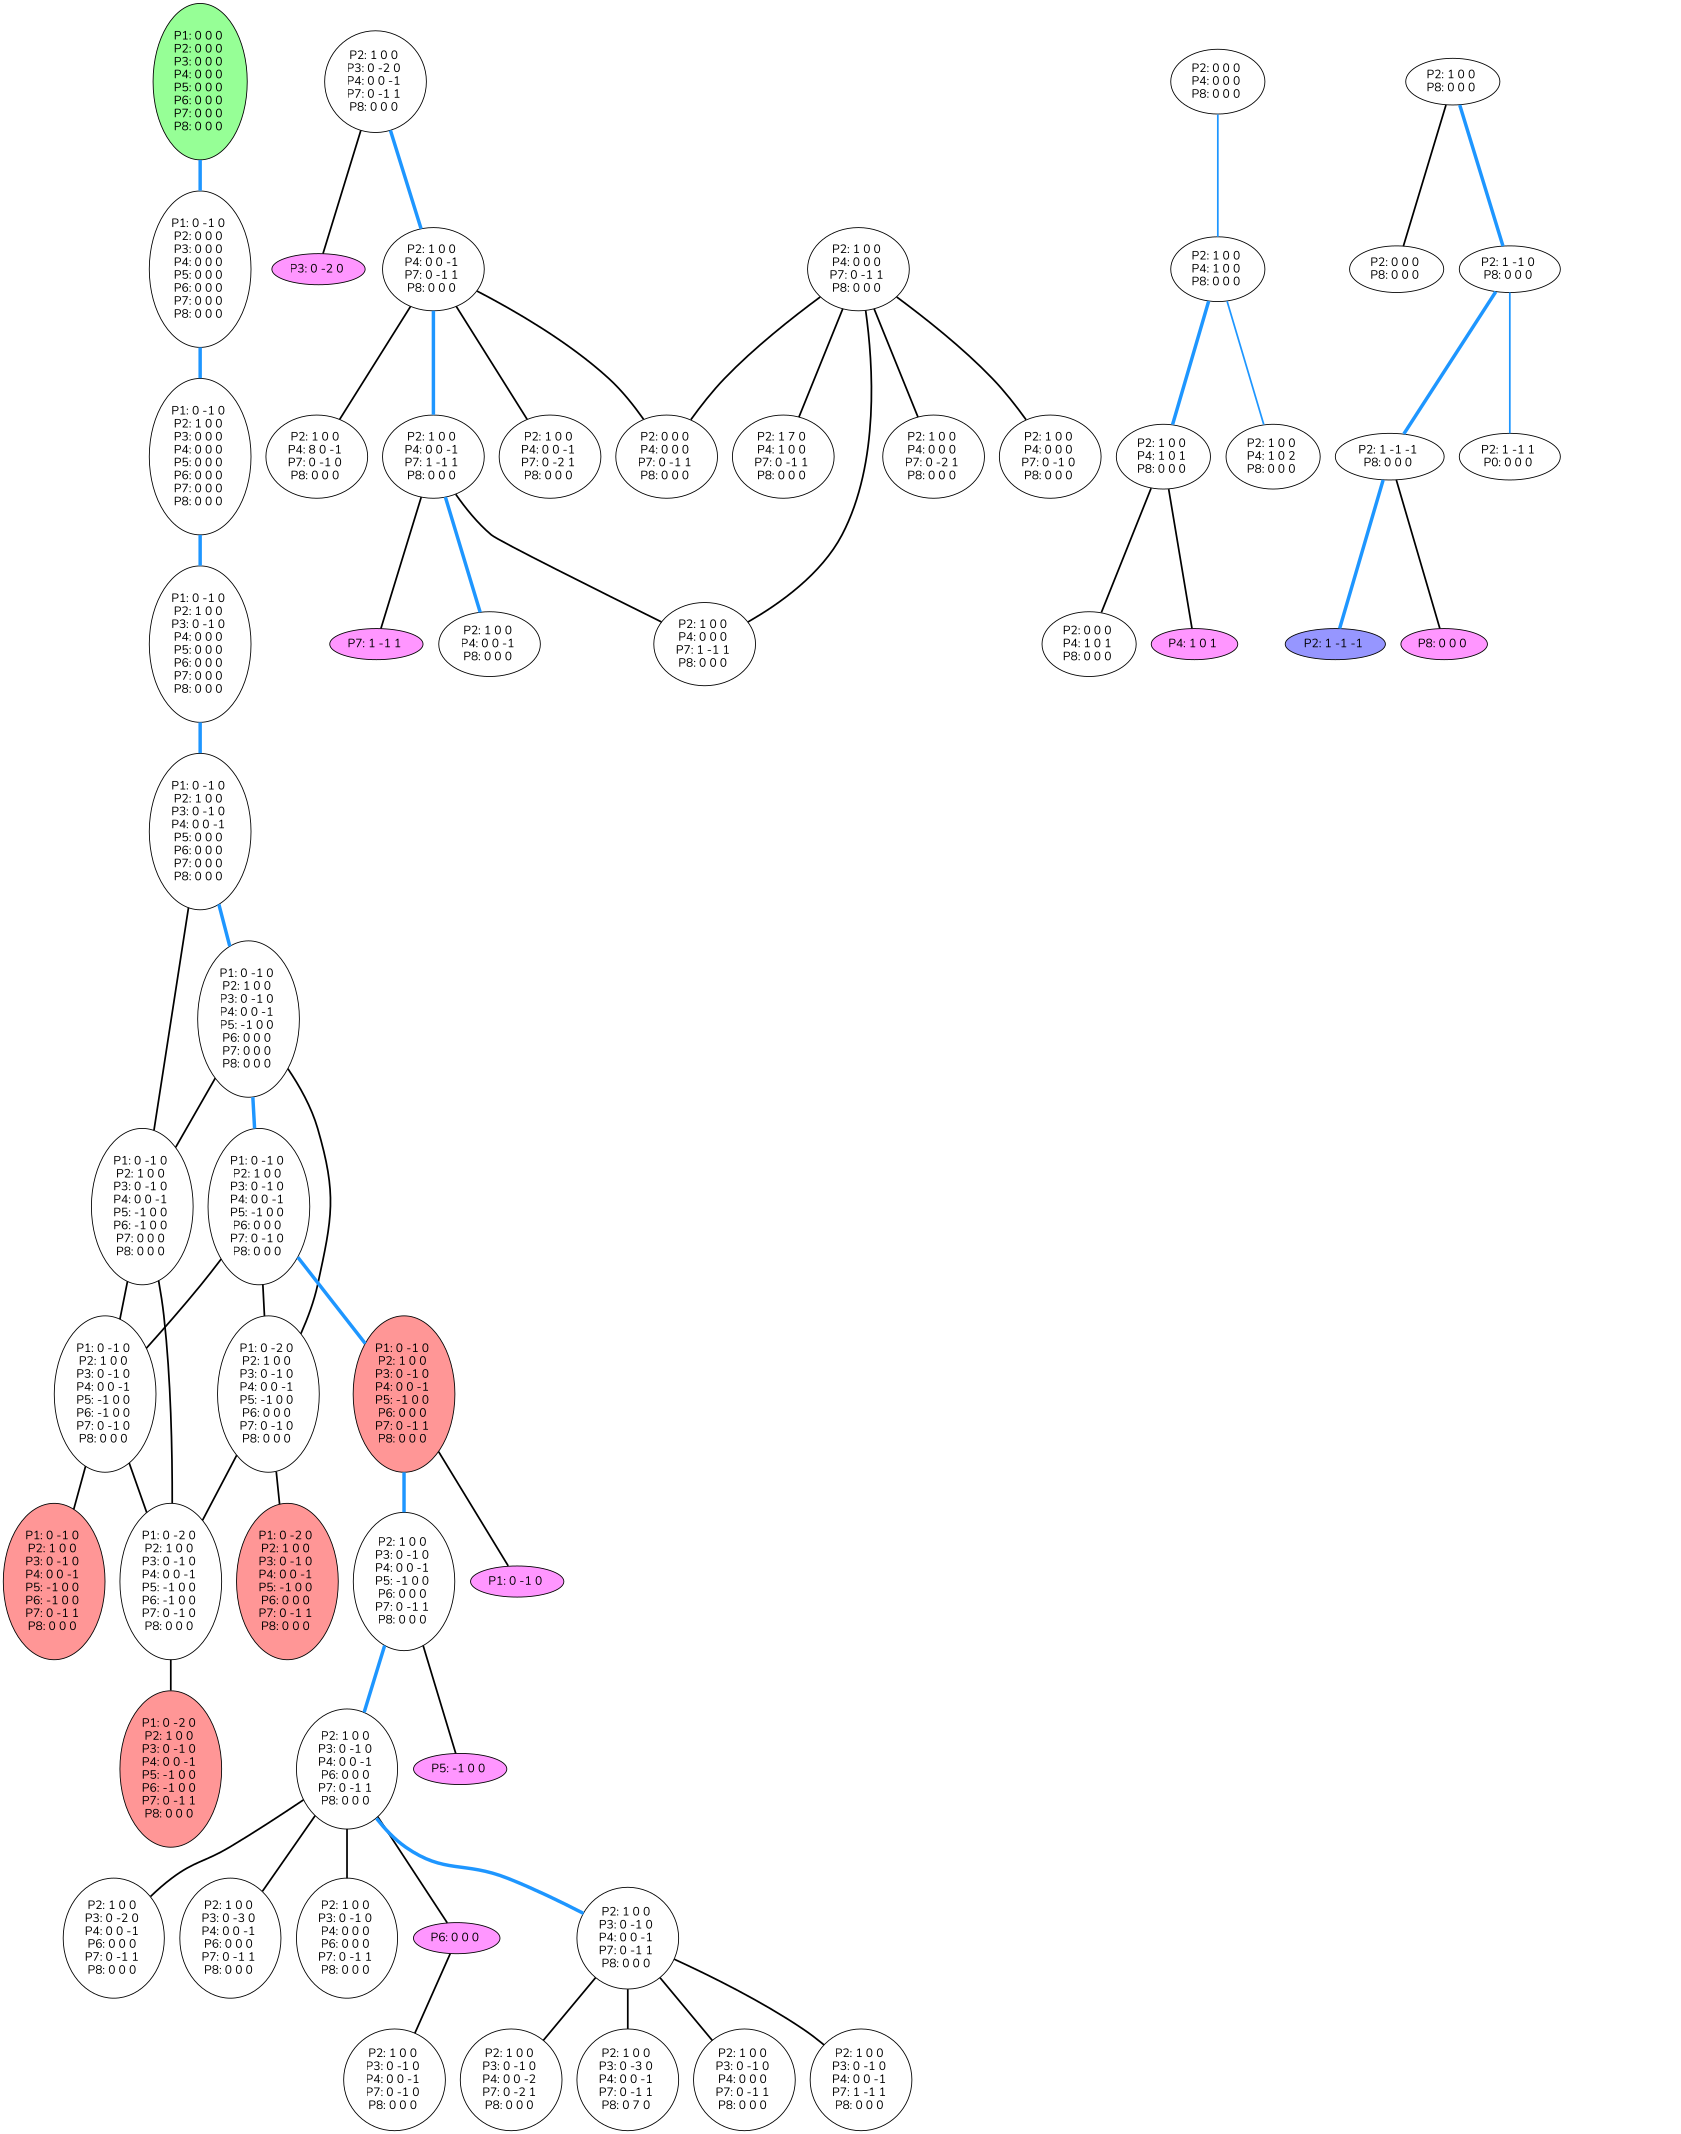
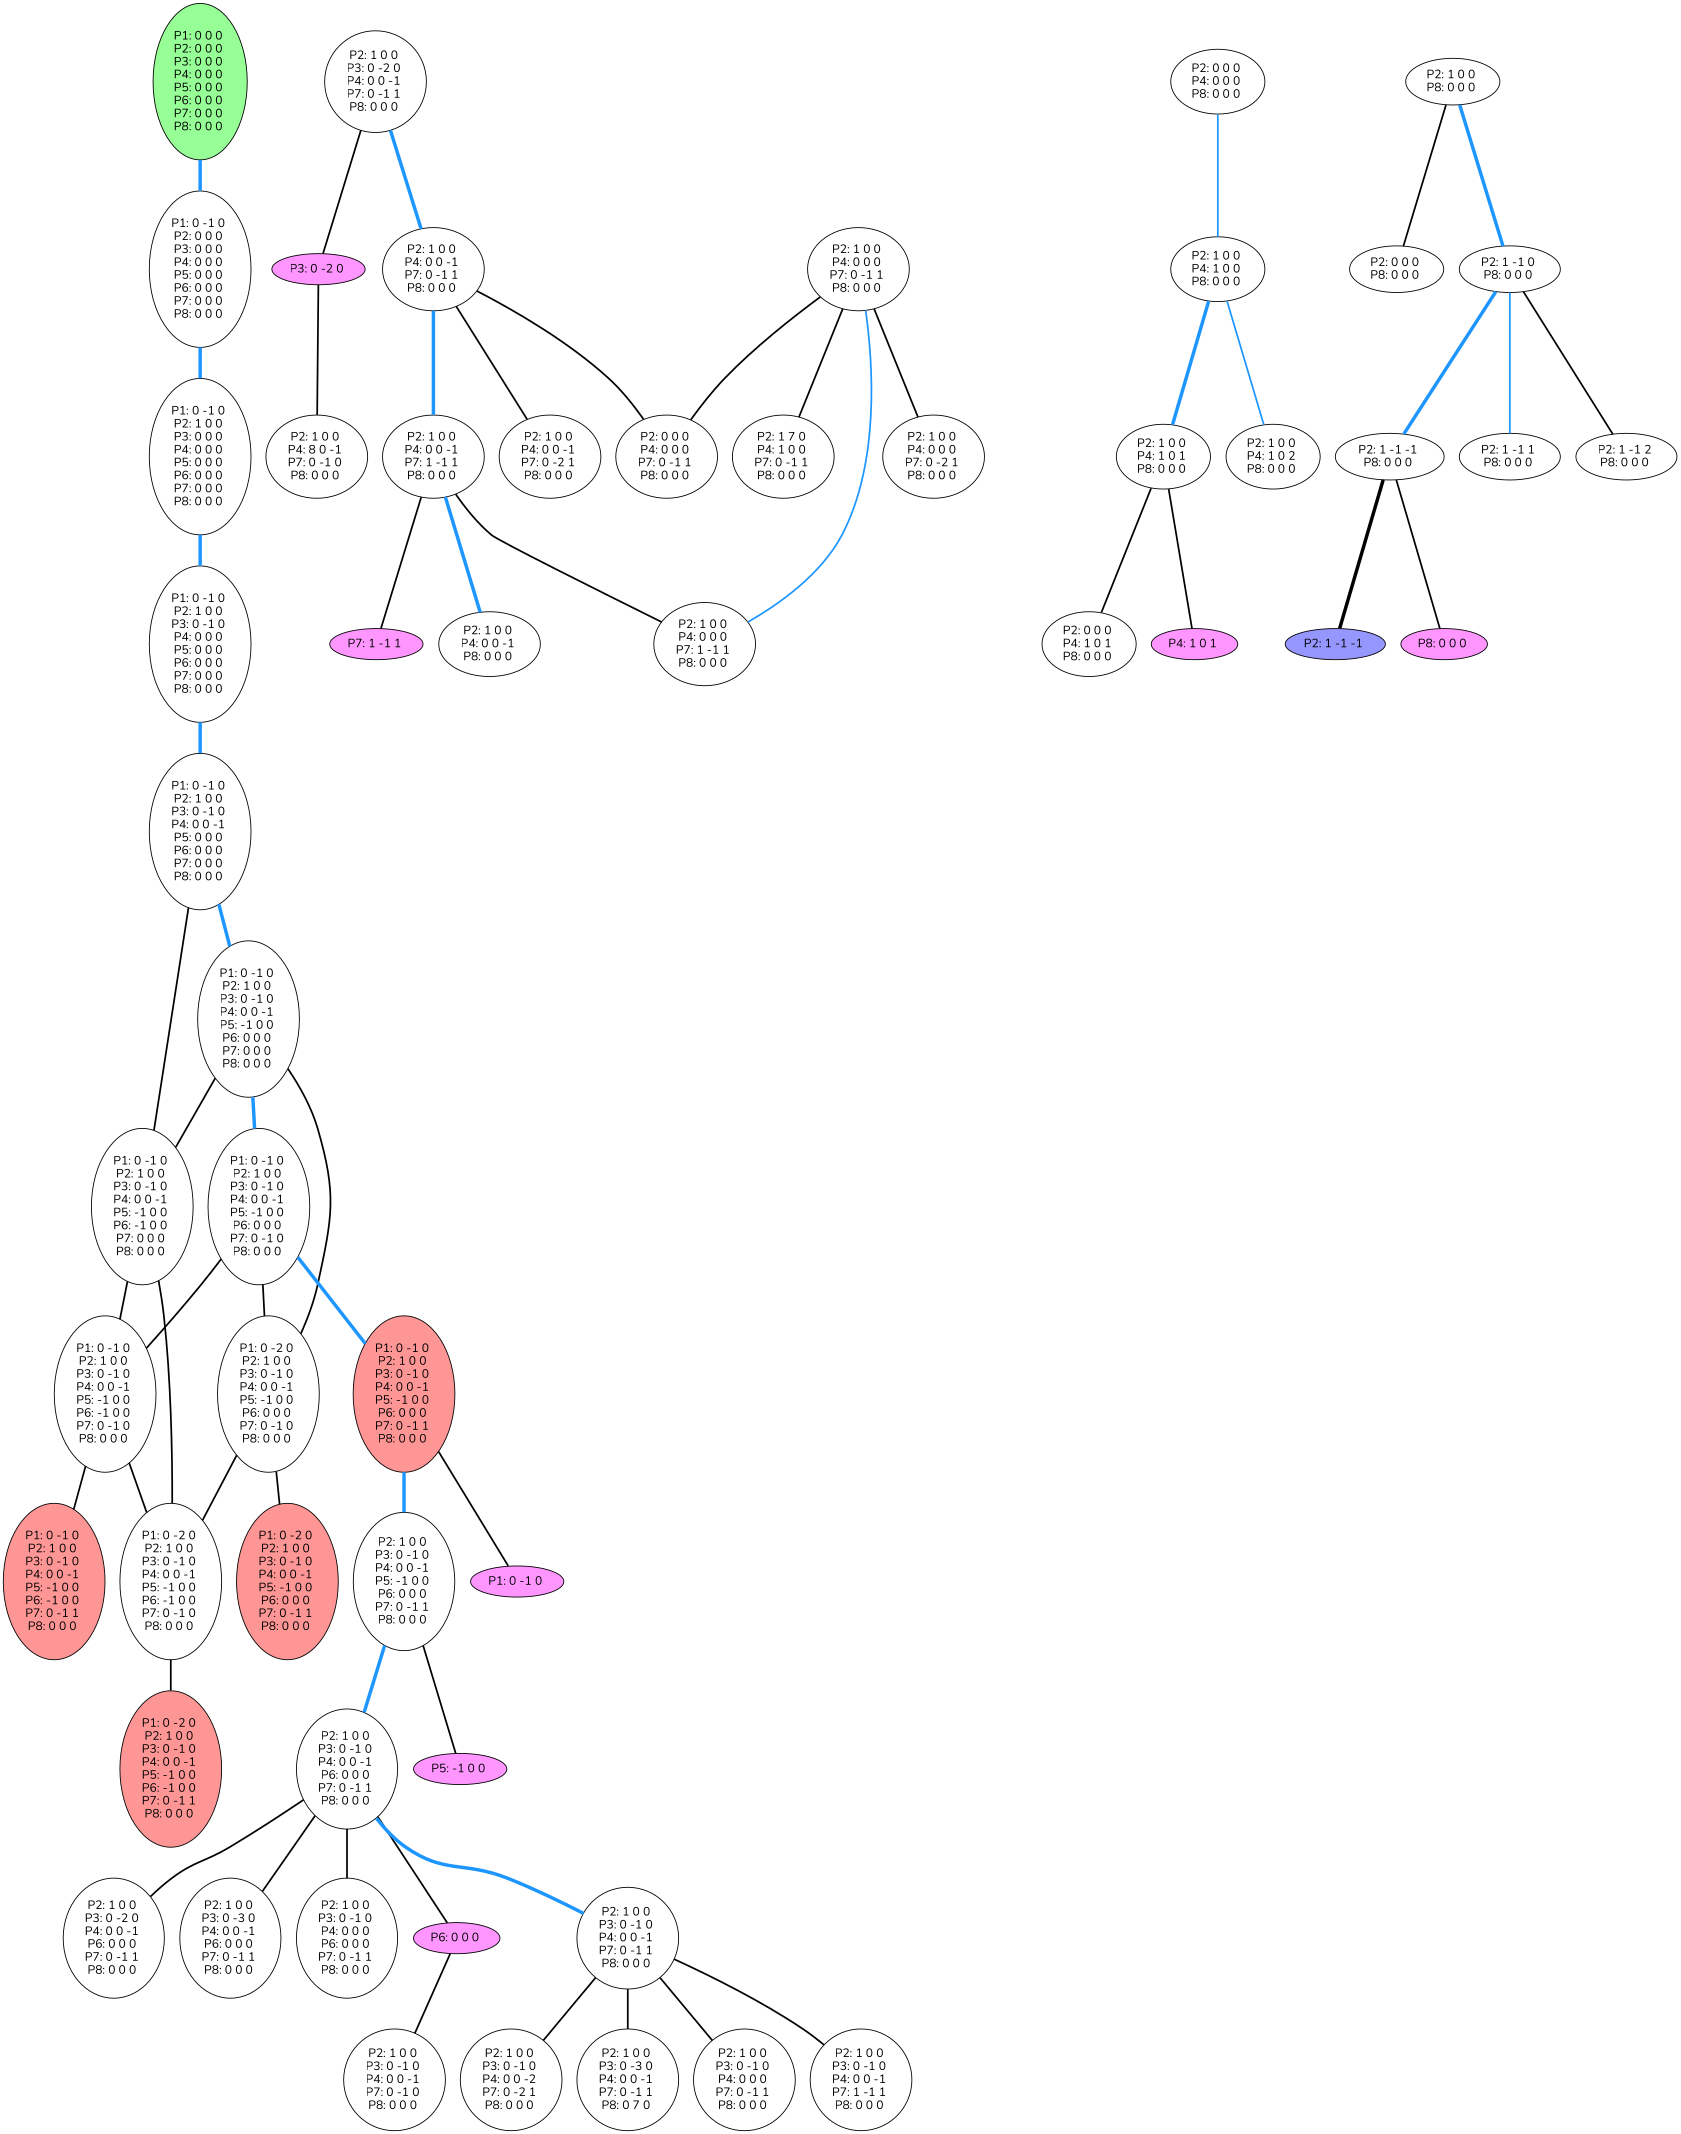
(375, 363) -> (318, 350)
(1050, 457) -> none
(1510, 457) -> (1510, 457)
none -> (1626, 457)
(859, 489) -> (859, 489)
(1361, 554) -> (1361, 554)
